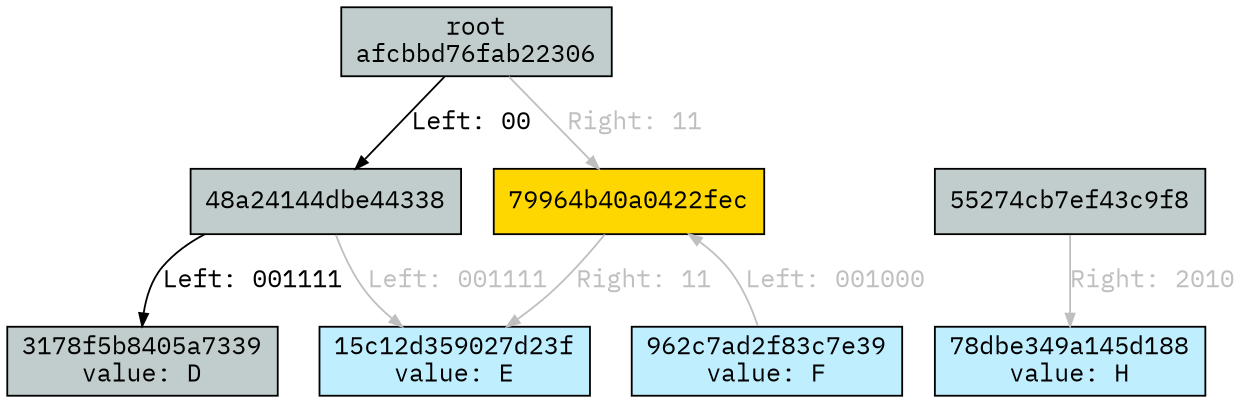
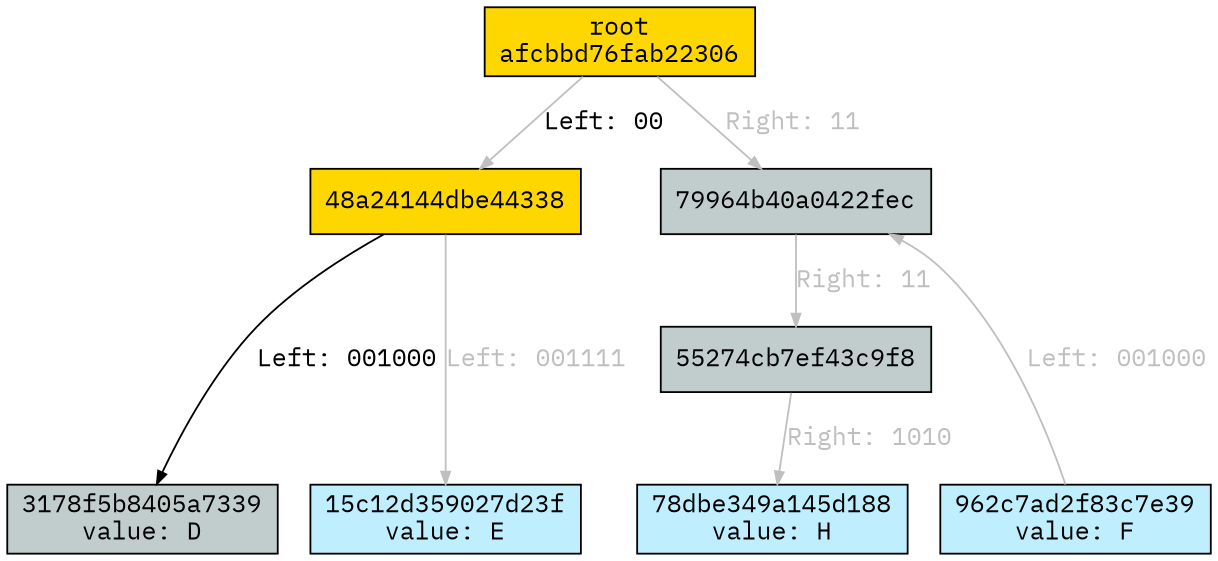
(477, 42) -> (620, 42)
(405, 118) -> (537, 118)
(326, 201) -> (446, 201)
(629, 201) -> (796, 201)
(253, 280) -> (348, 359)
(564, 280) -> (796, 274)
(1153, 280) -> (870, 438)
